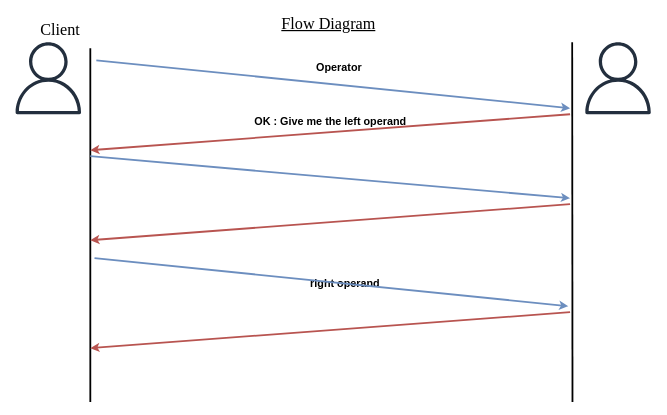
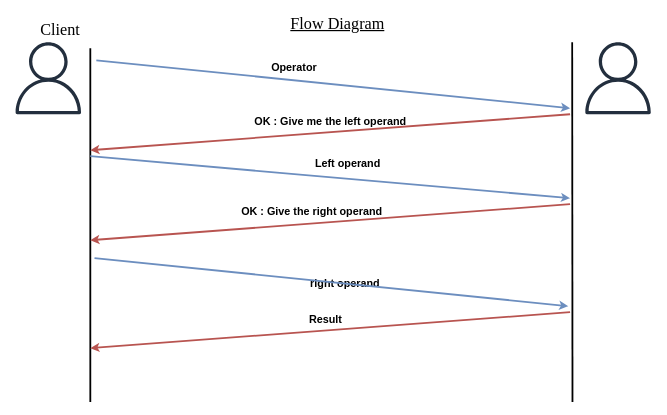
(332, 21) -> (341, 21)
(333, 66) -> (288, 66)
none -> (350, 162)
none -> (309, 210)
none -> (329, 318)
